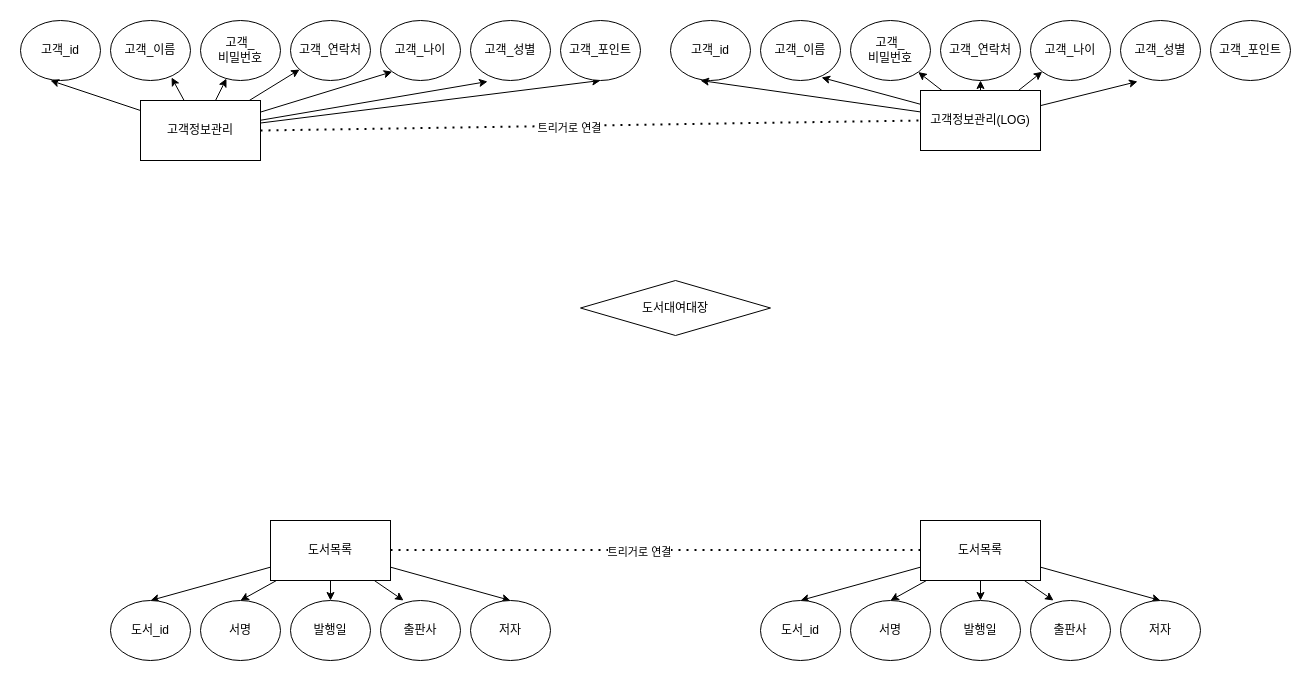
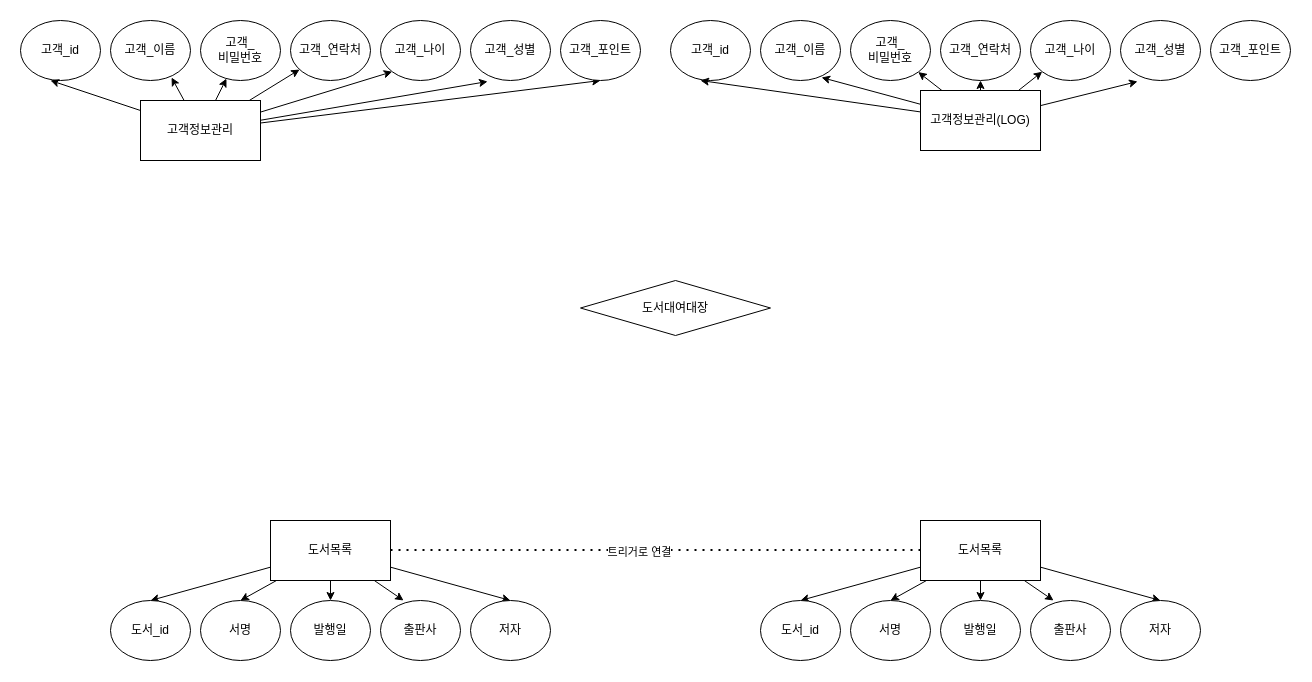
(590, 126) -> none
